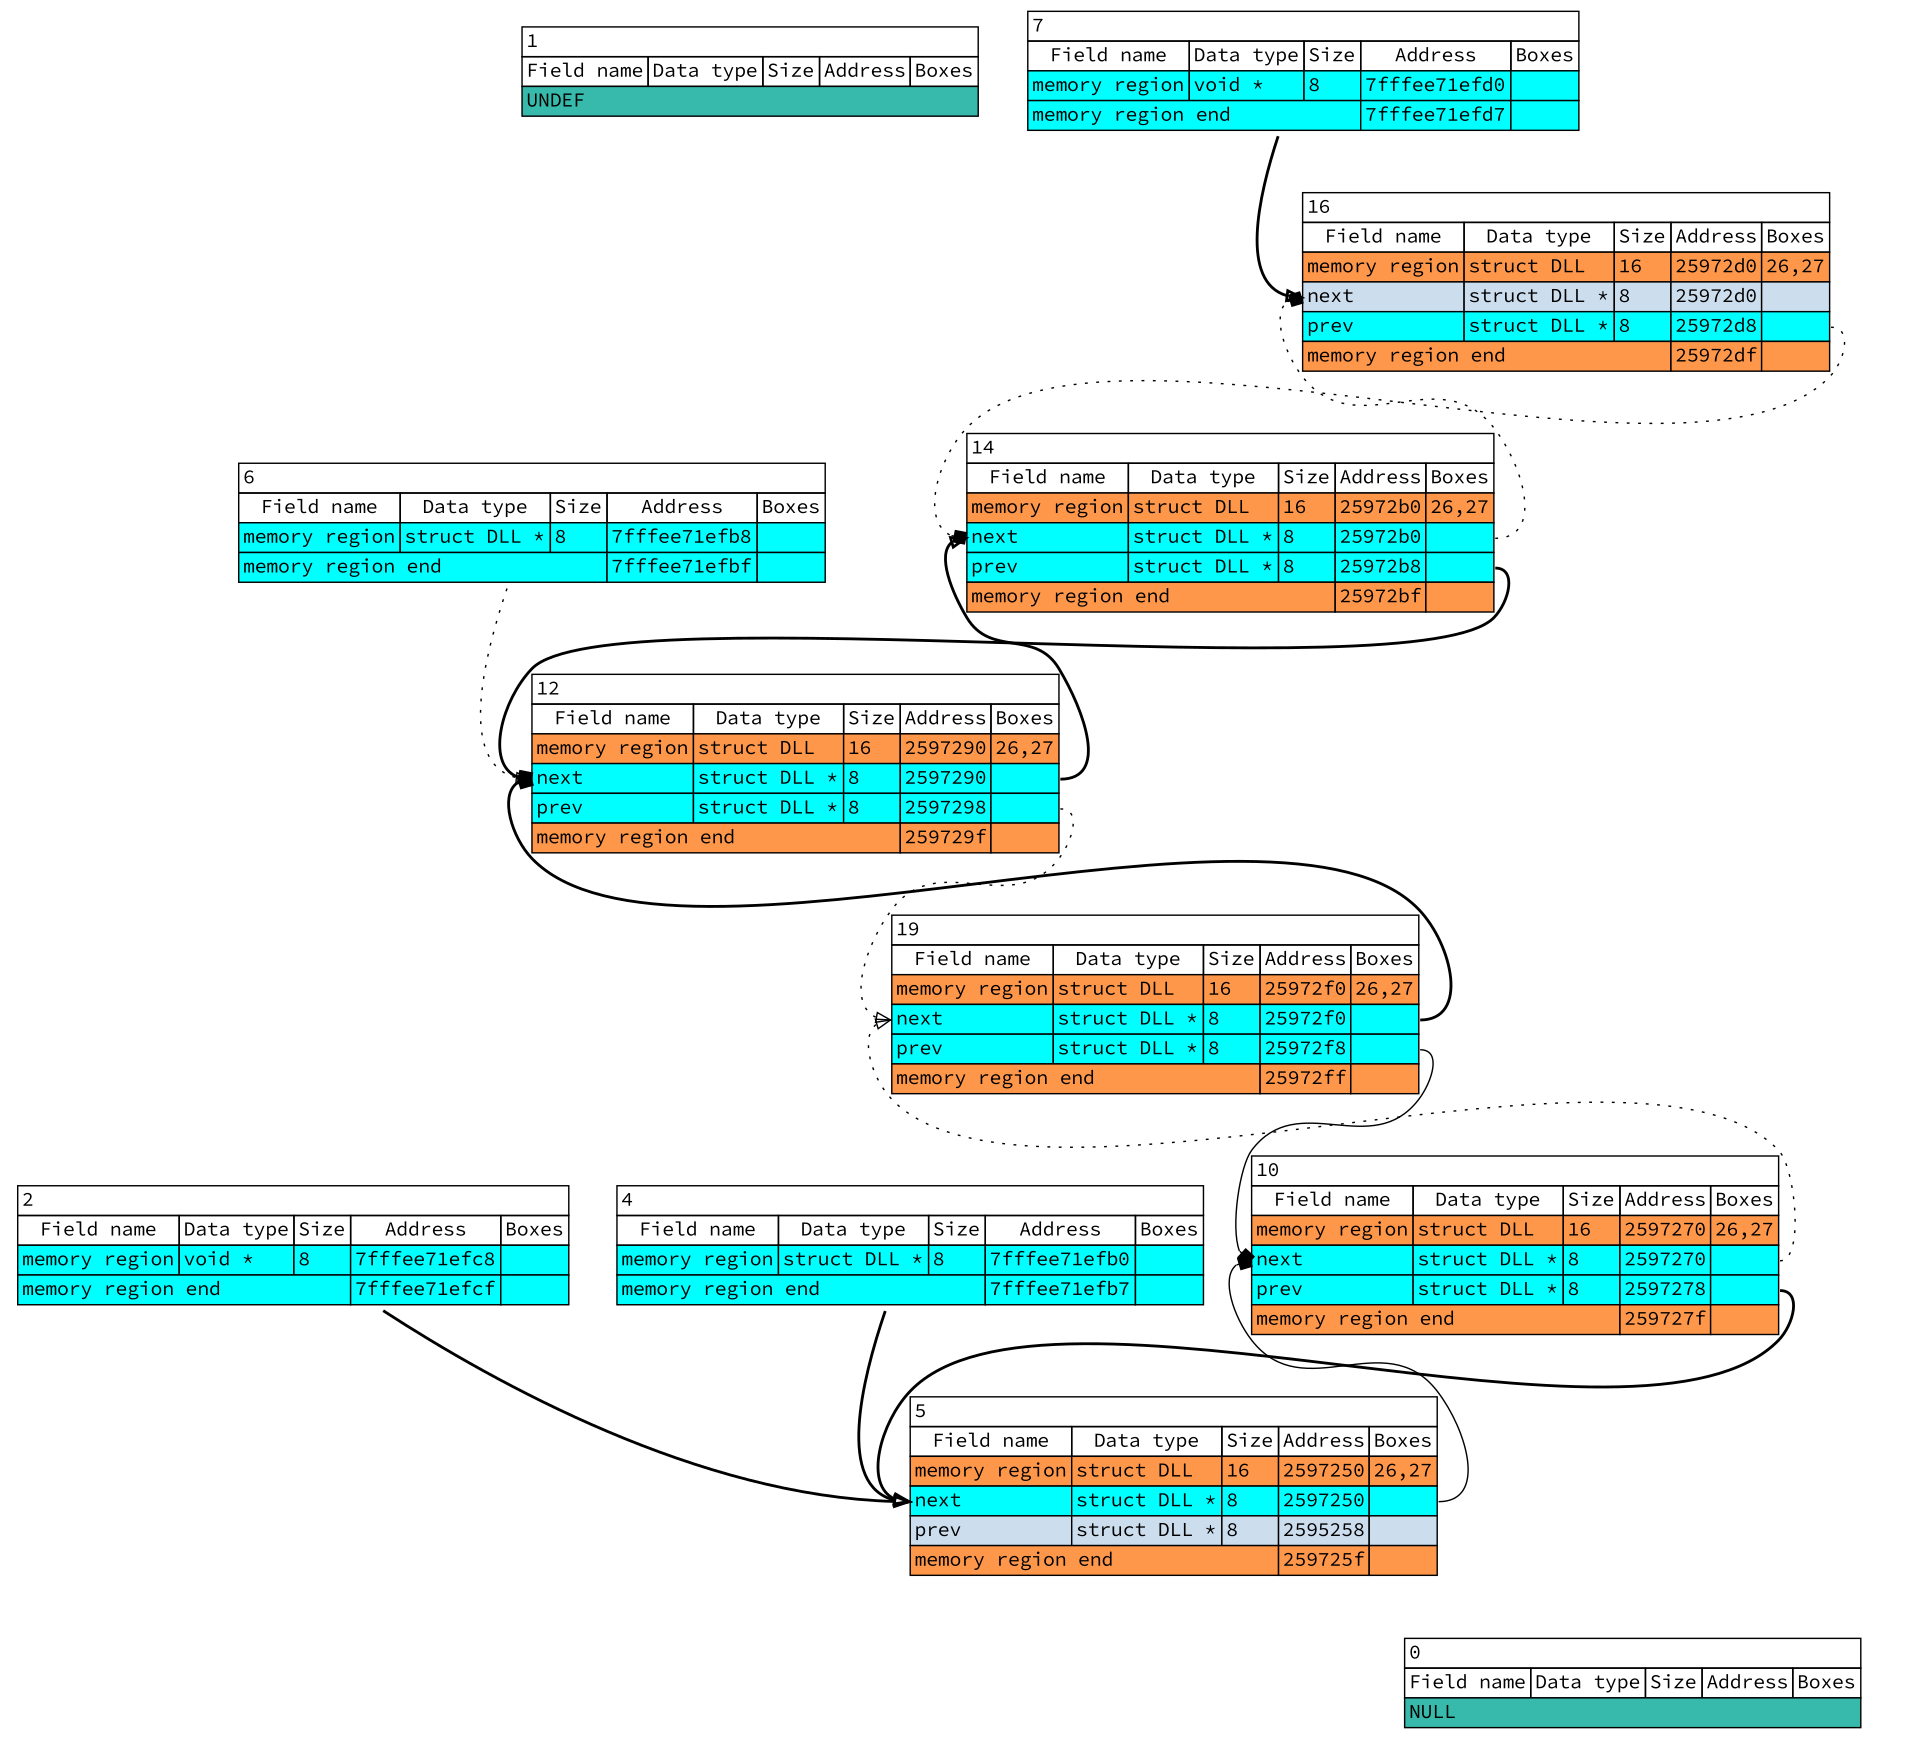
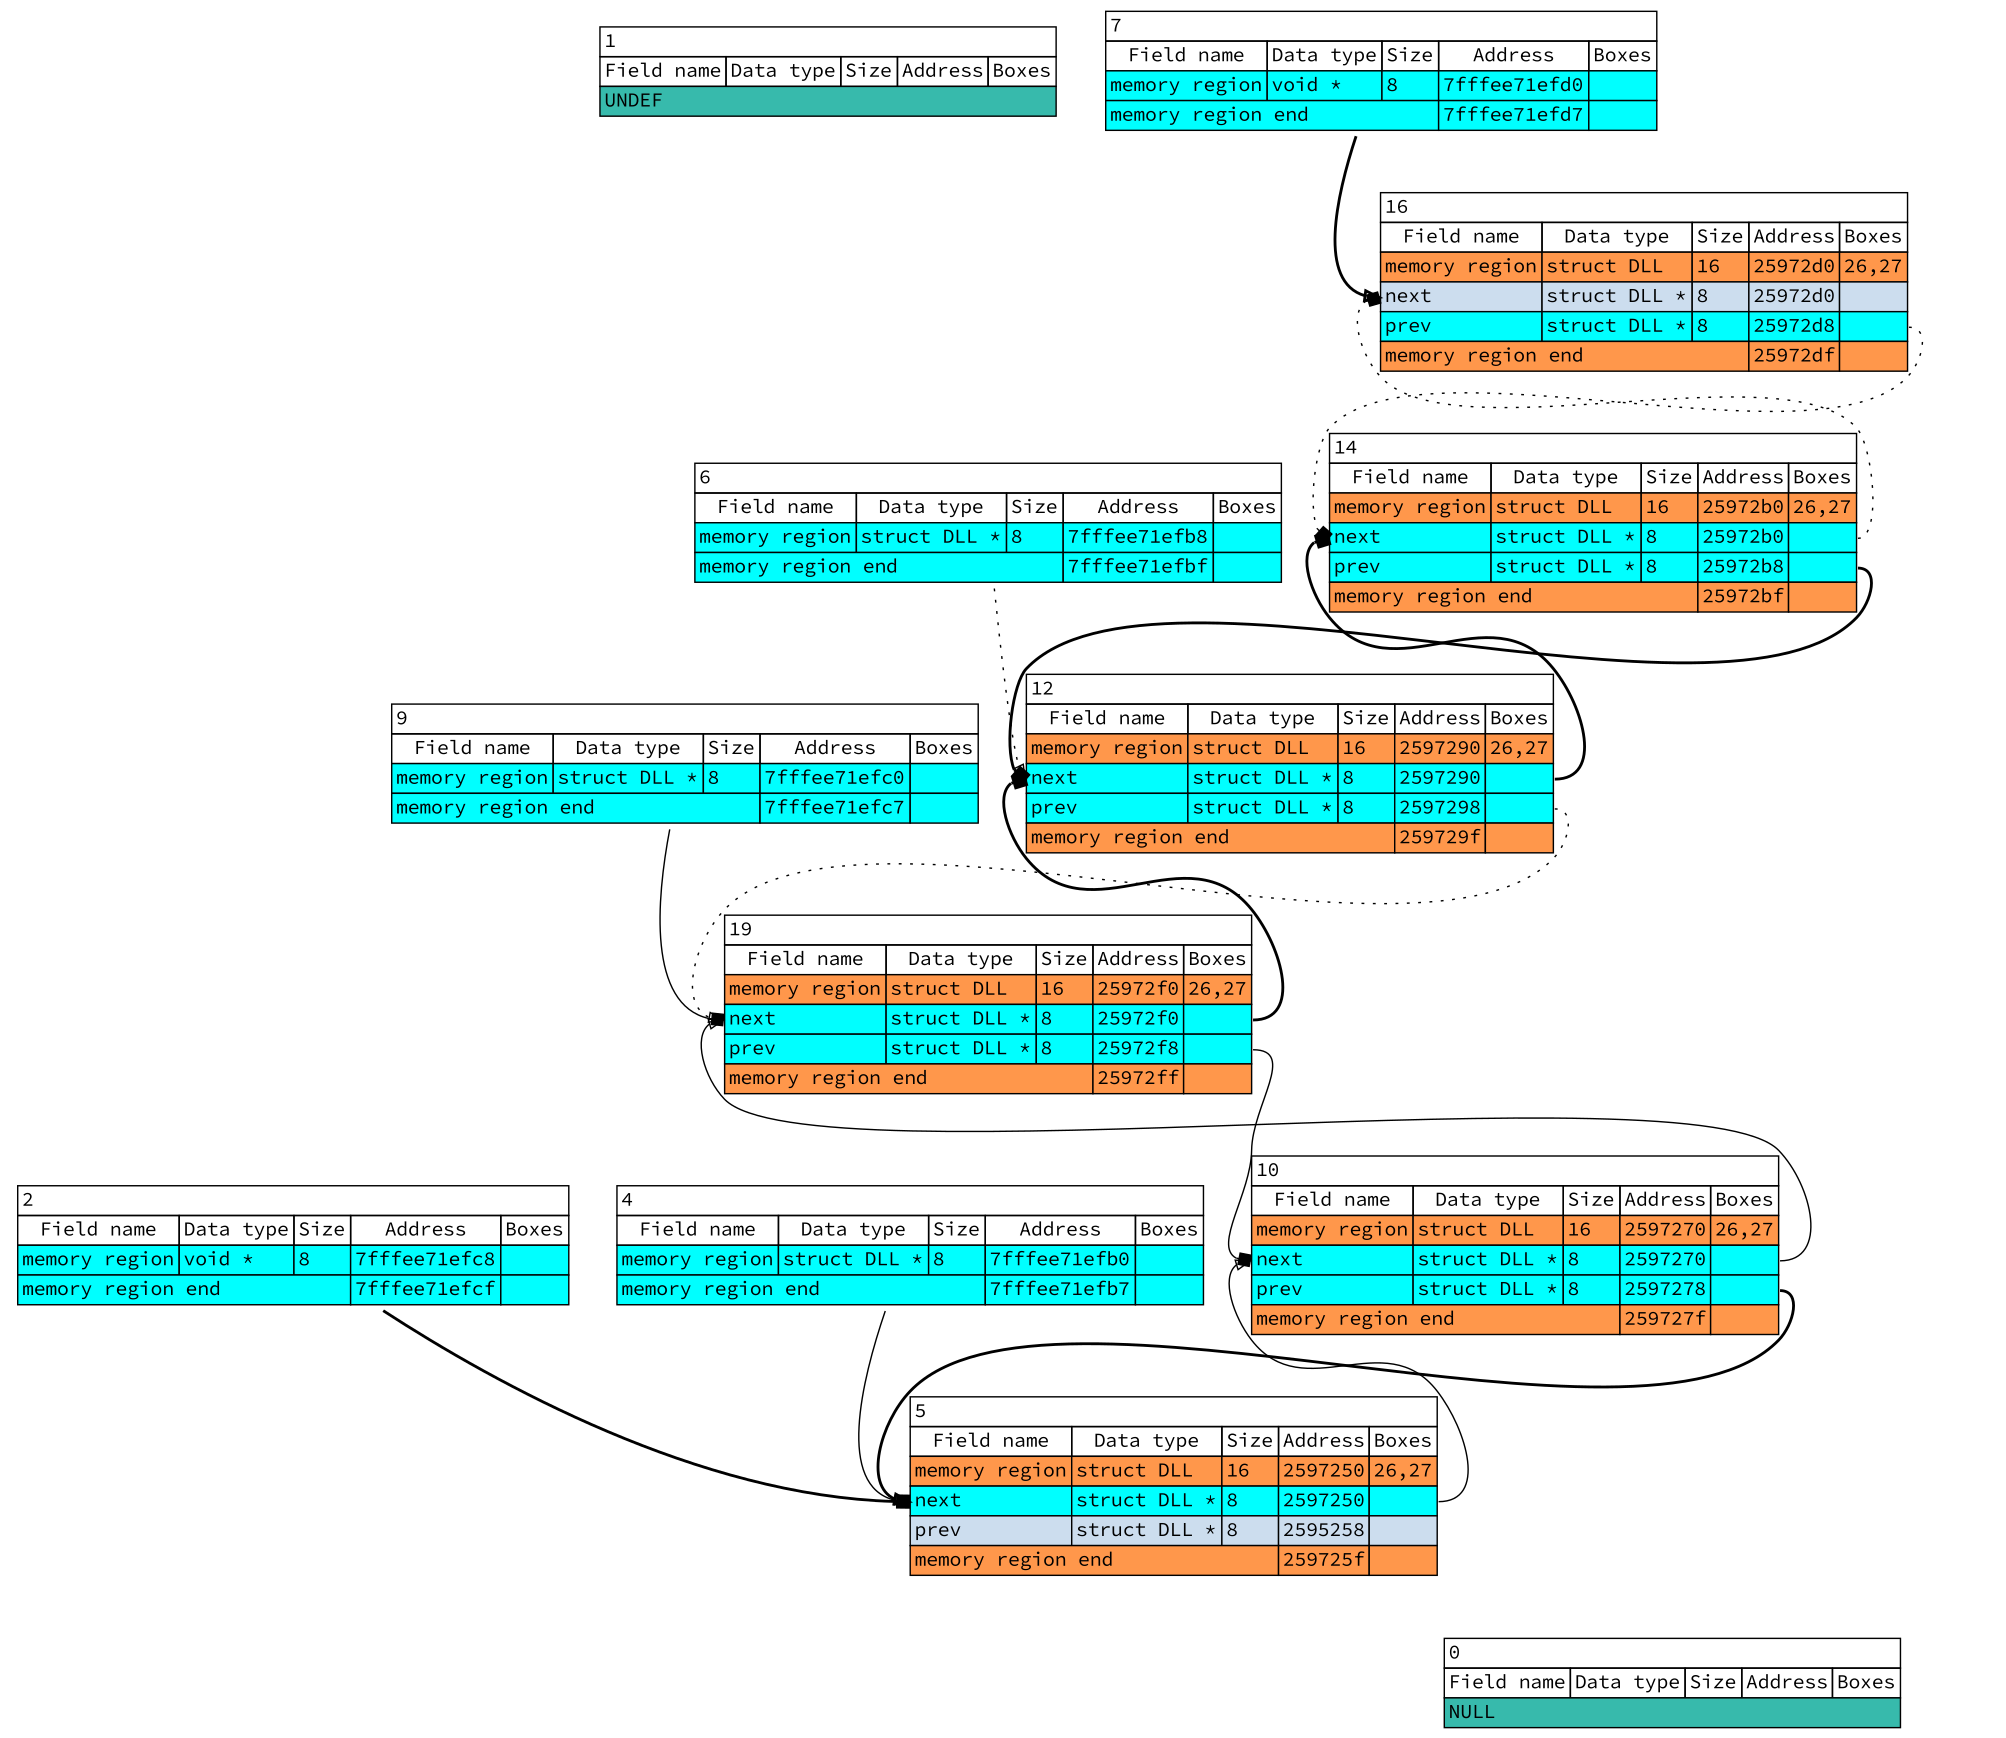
(1045, 654) -> (1491, 638)
none -> (685, 764)
(1436, 1113) -> (1278, 1124)
(1436, 1390) -> (1436, 1390)
(861, 1412) -> (861, 1412)
(627, 1439) -> (627, 1439)
